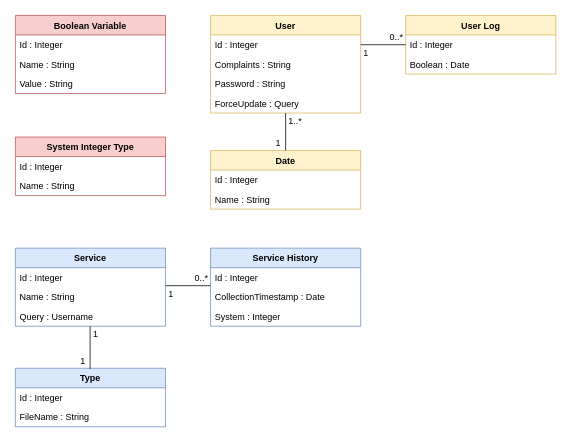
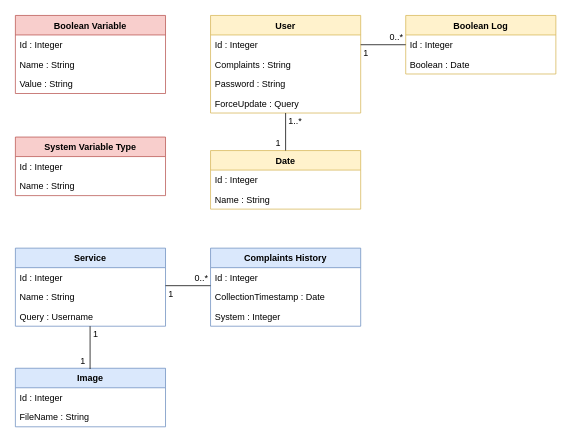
(480, 26) -> (480, 26)
(90, 147) -> (90, 147)
(285, 258) -> (285, 258)
(90, 378) -> (90, 378)
